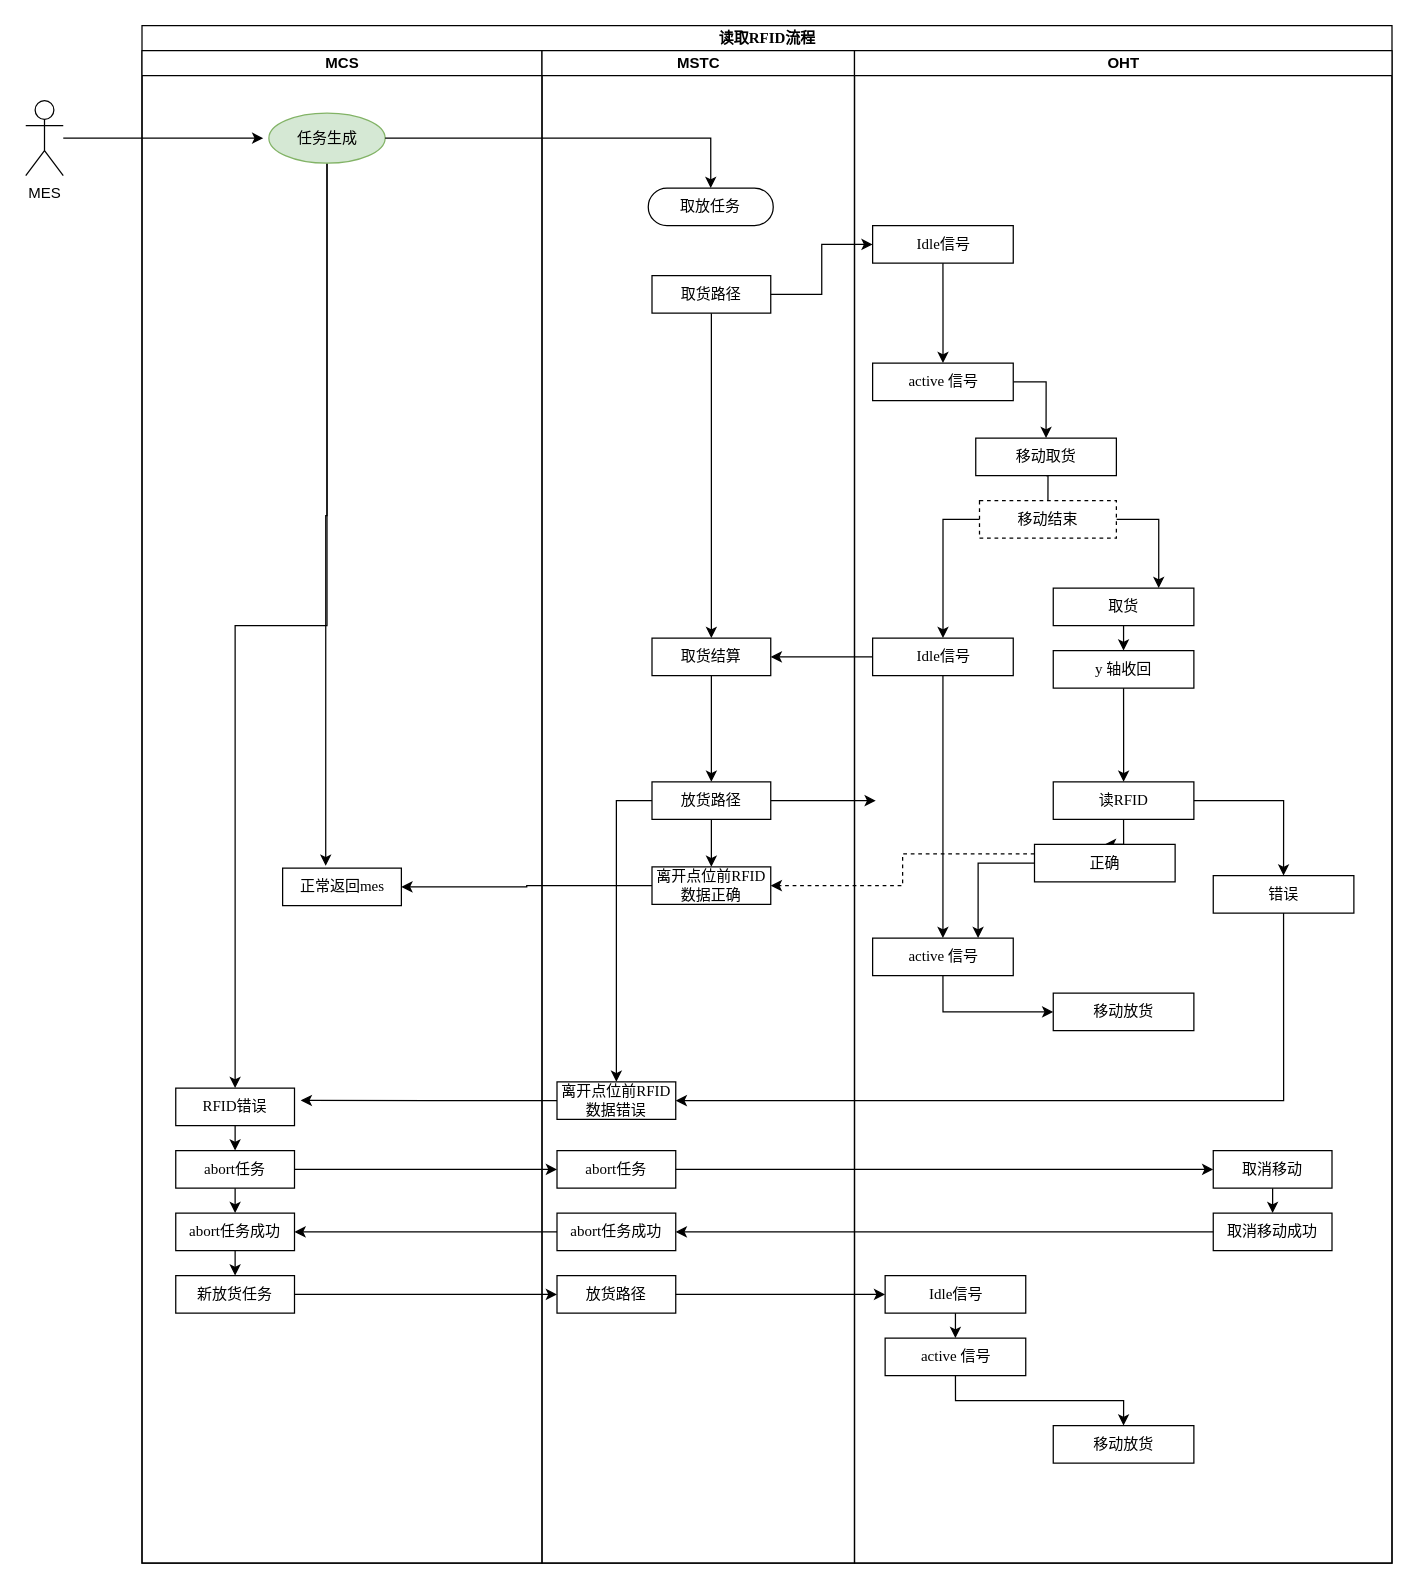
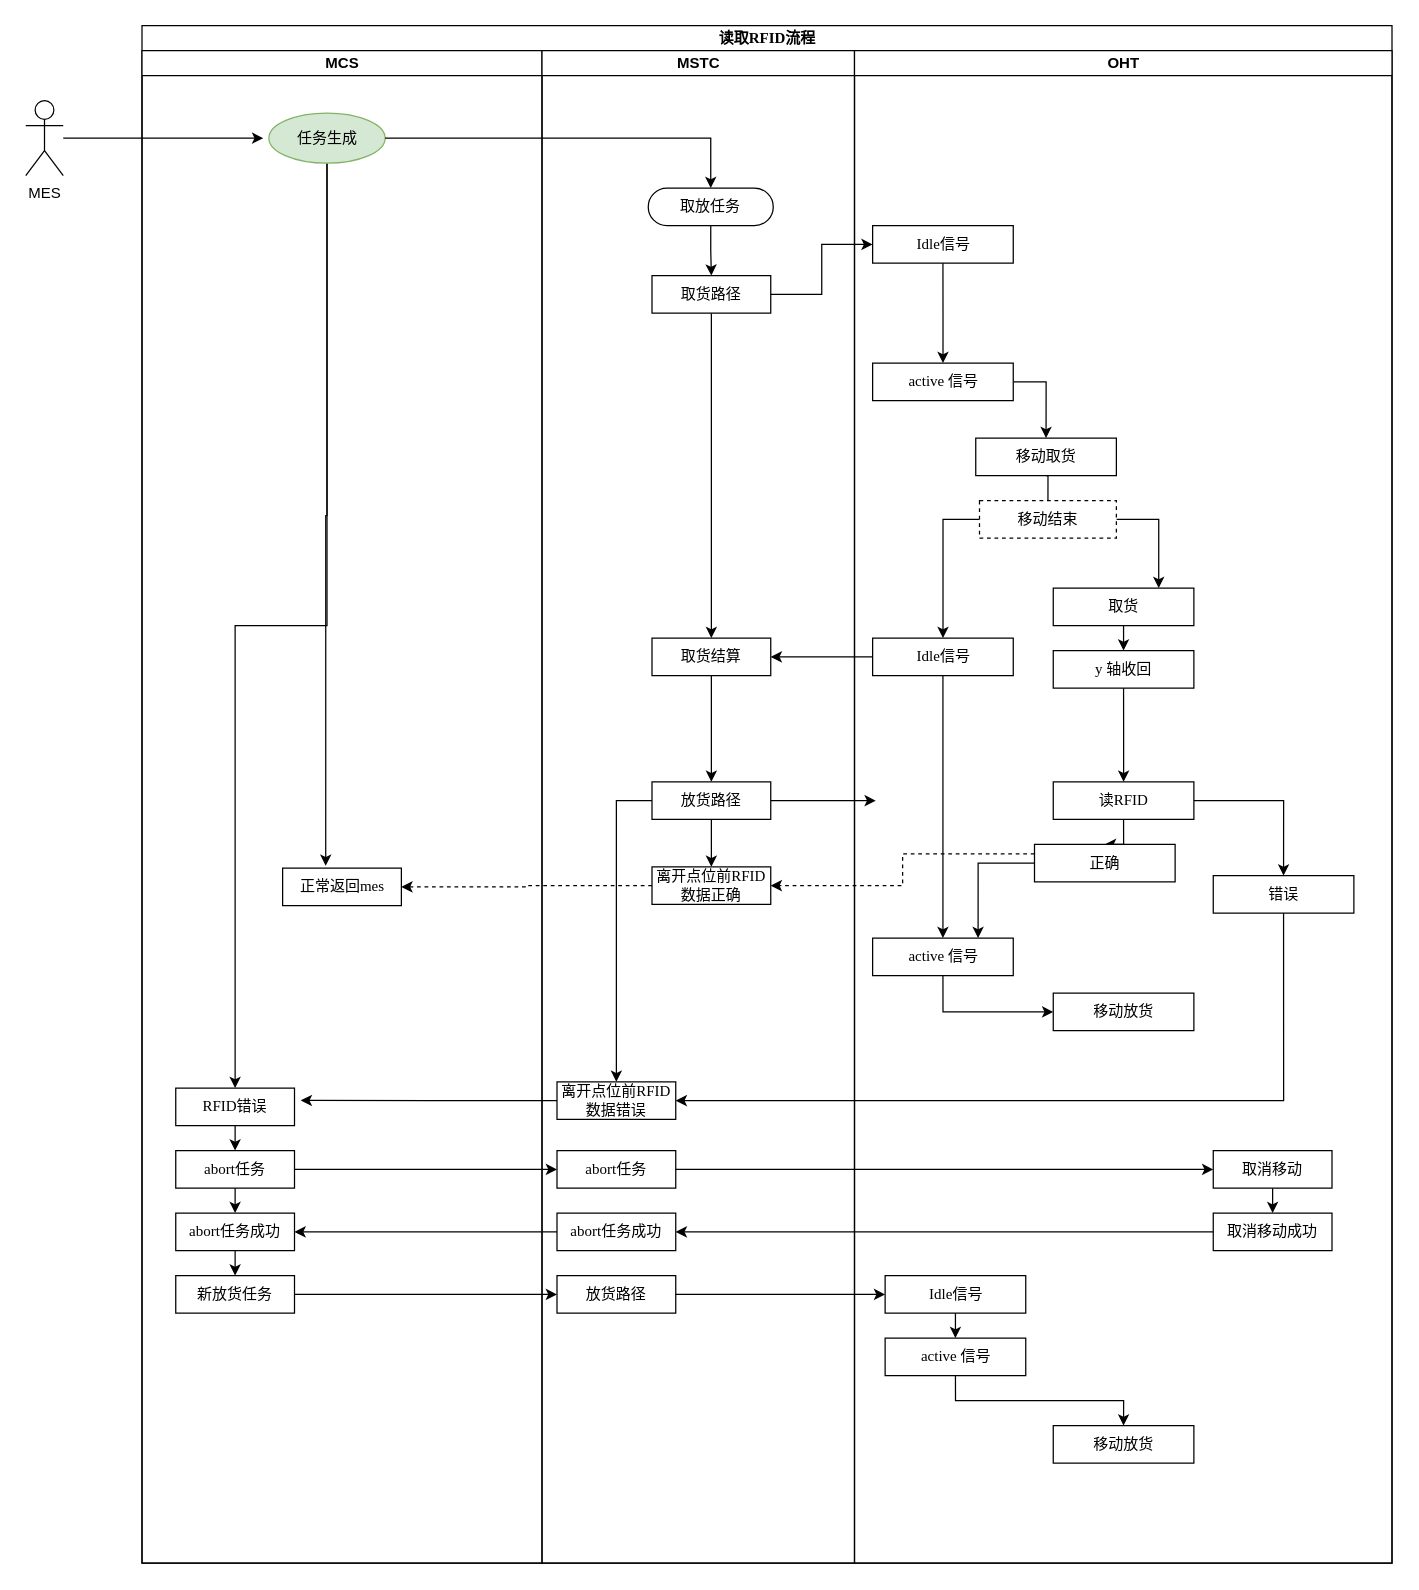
none -> (711, 247)
(530, 886) -> (530, 886)
